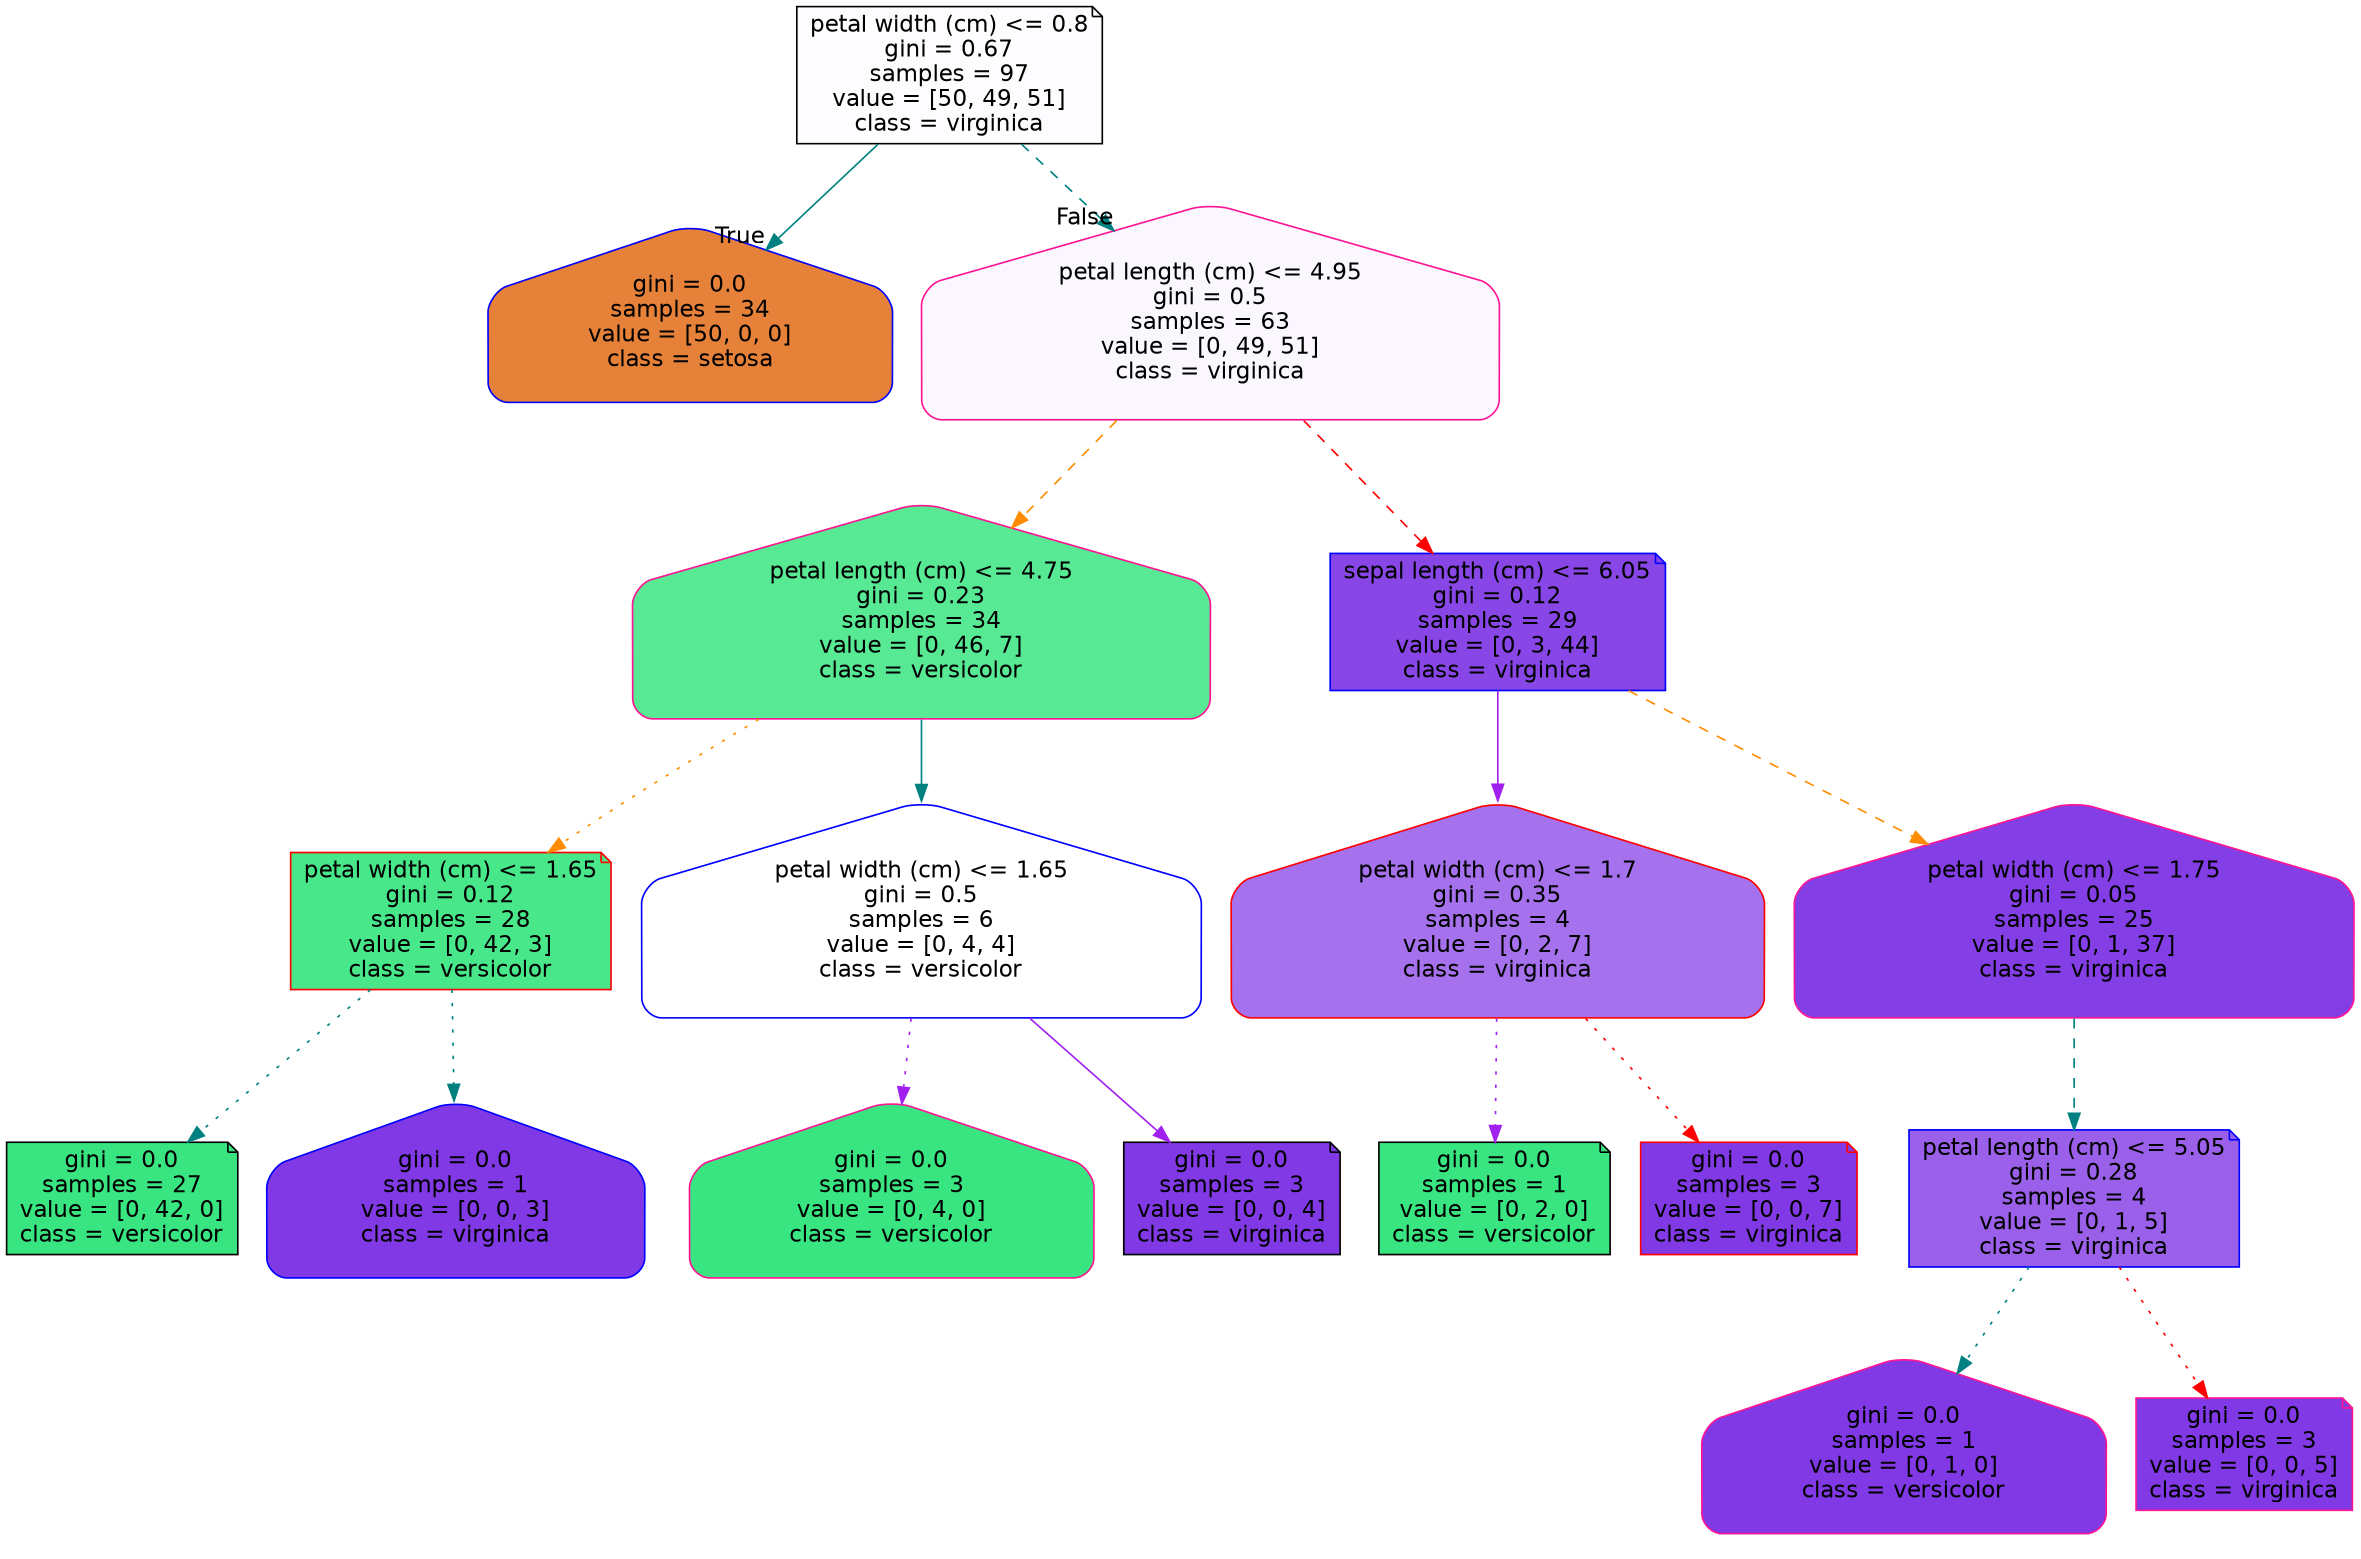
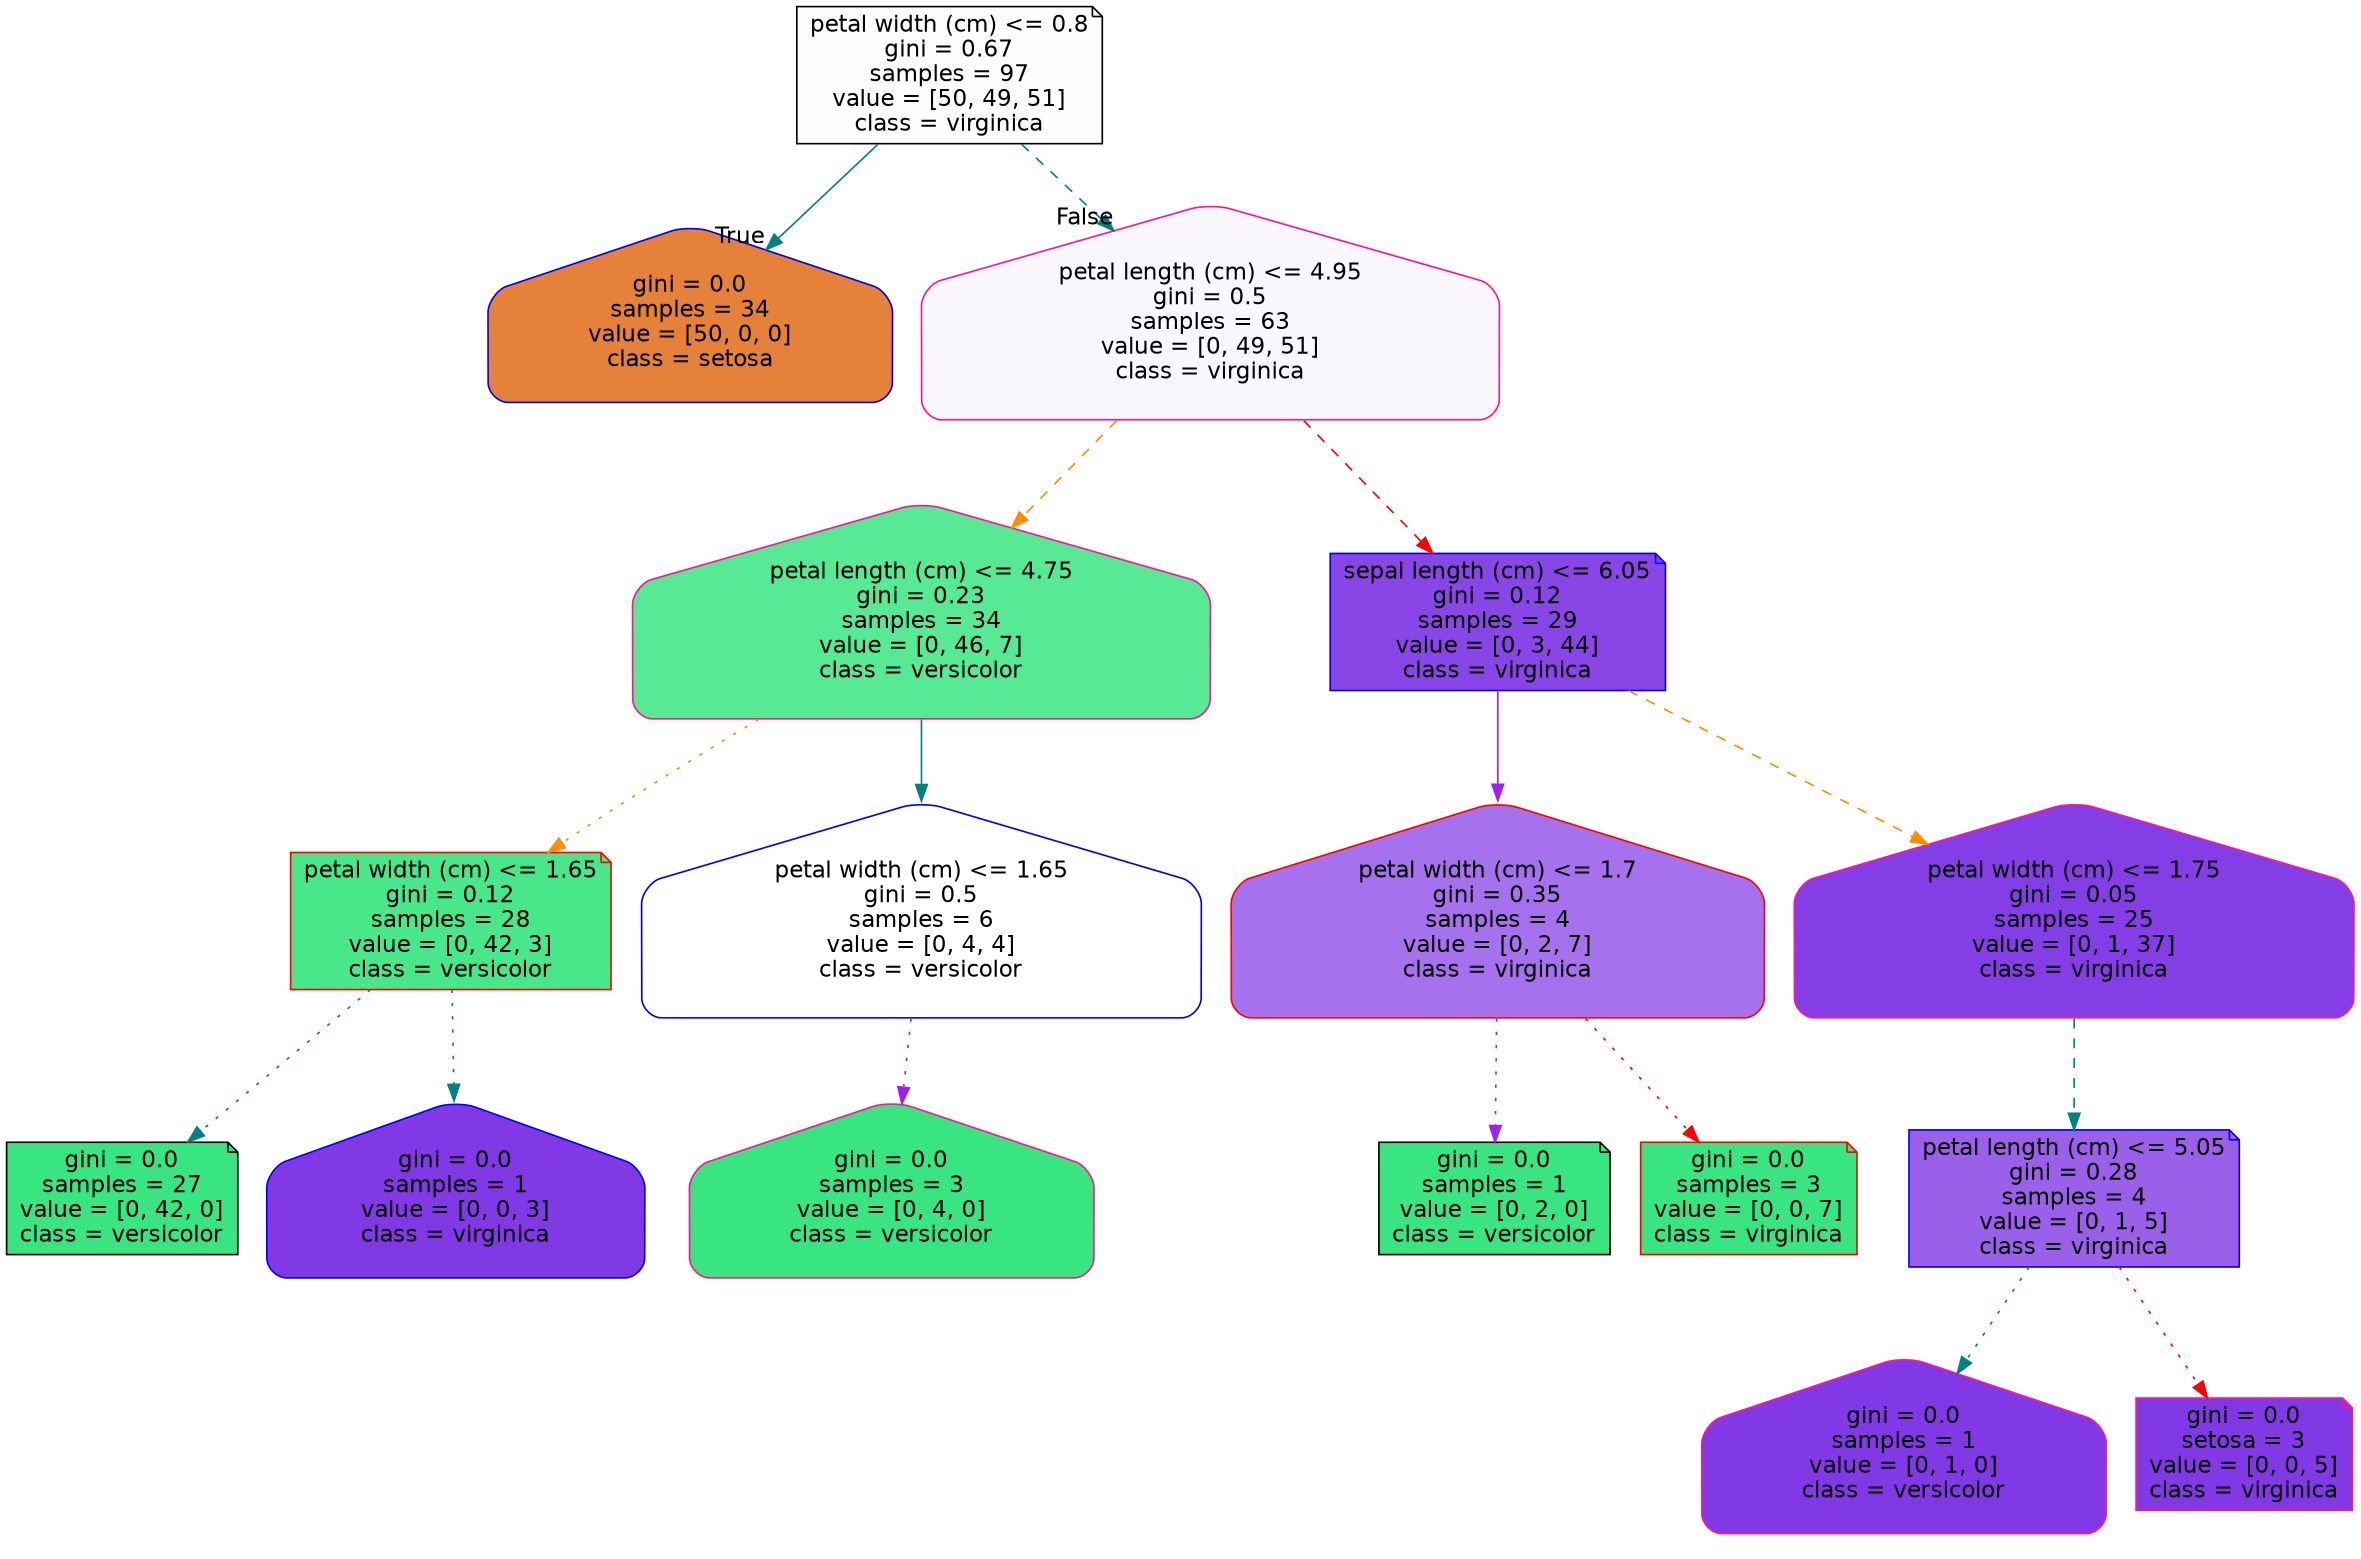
(1232, 1198) -> none
(1749, 1198) -> (1749, 1198)
(2244, 1454) -> (2244, 1454)
